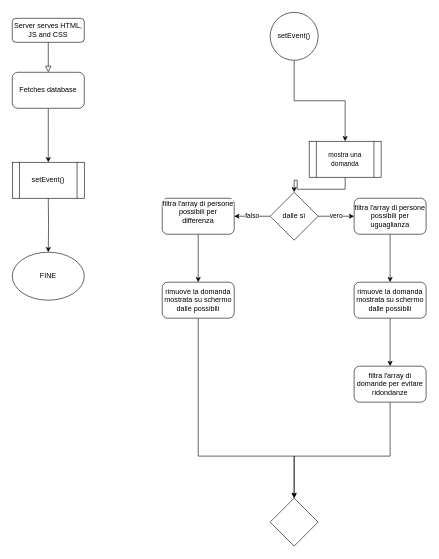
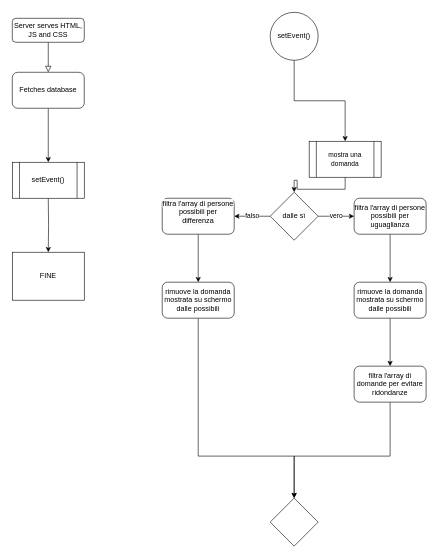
(48, 276) -> (48, 276)
